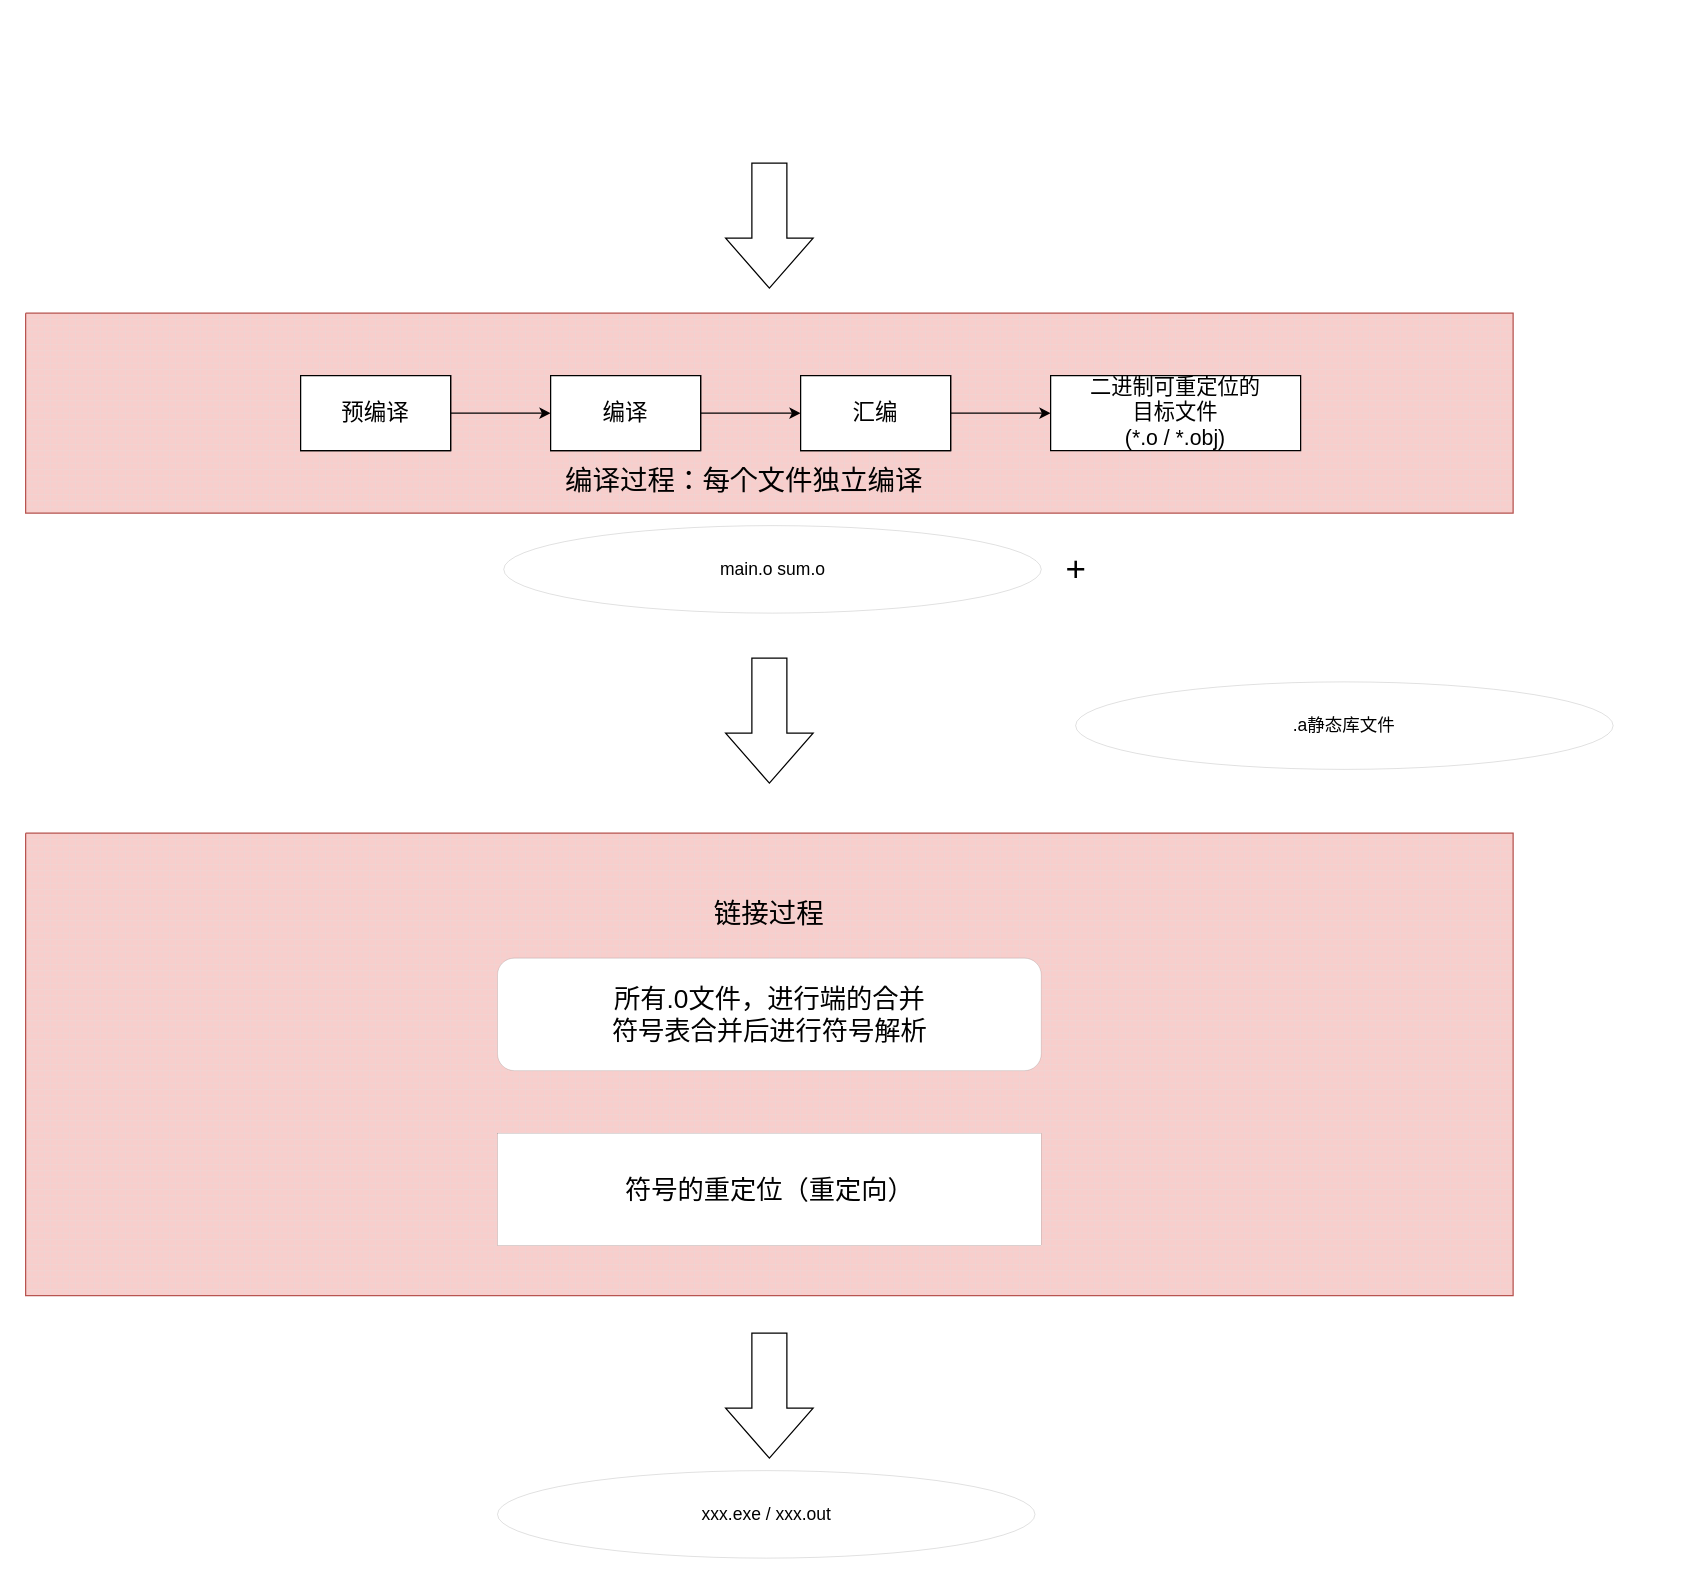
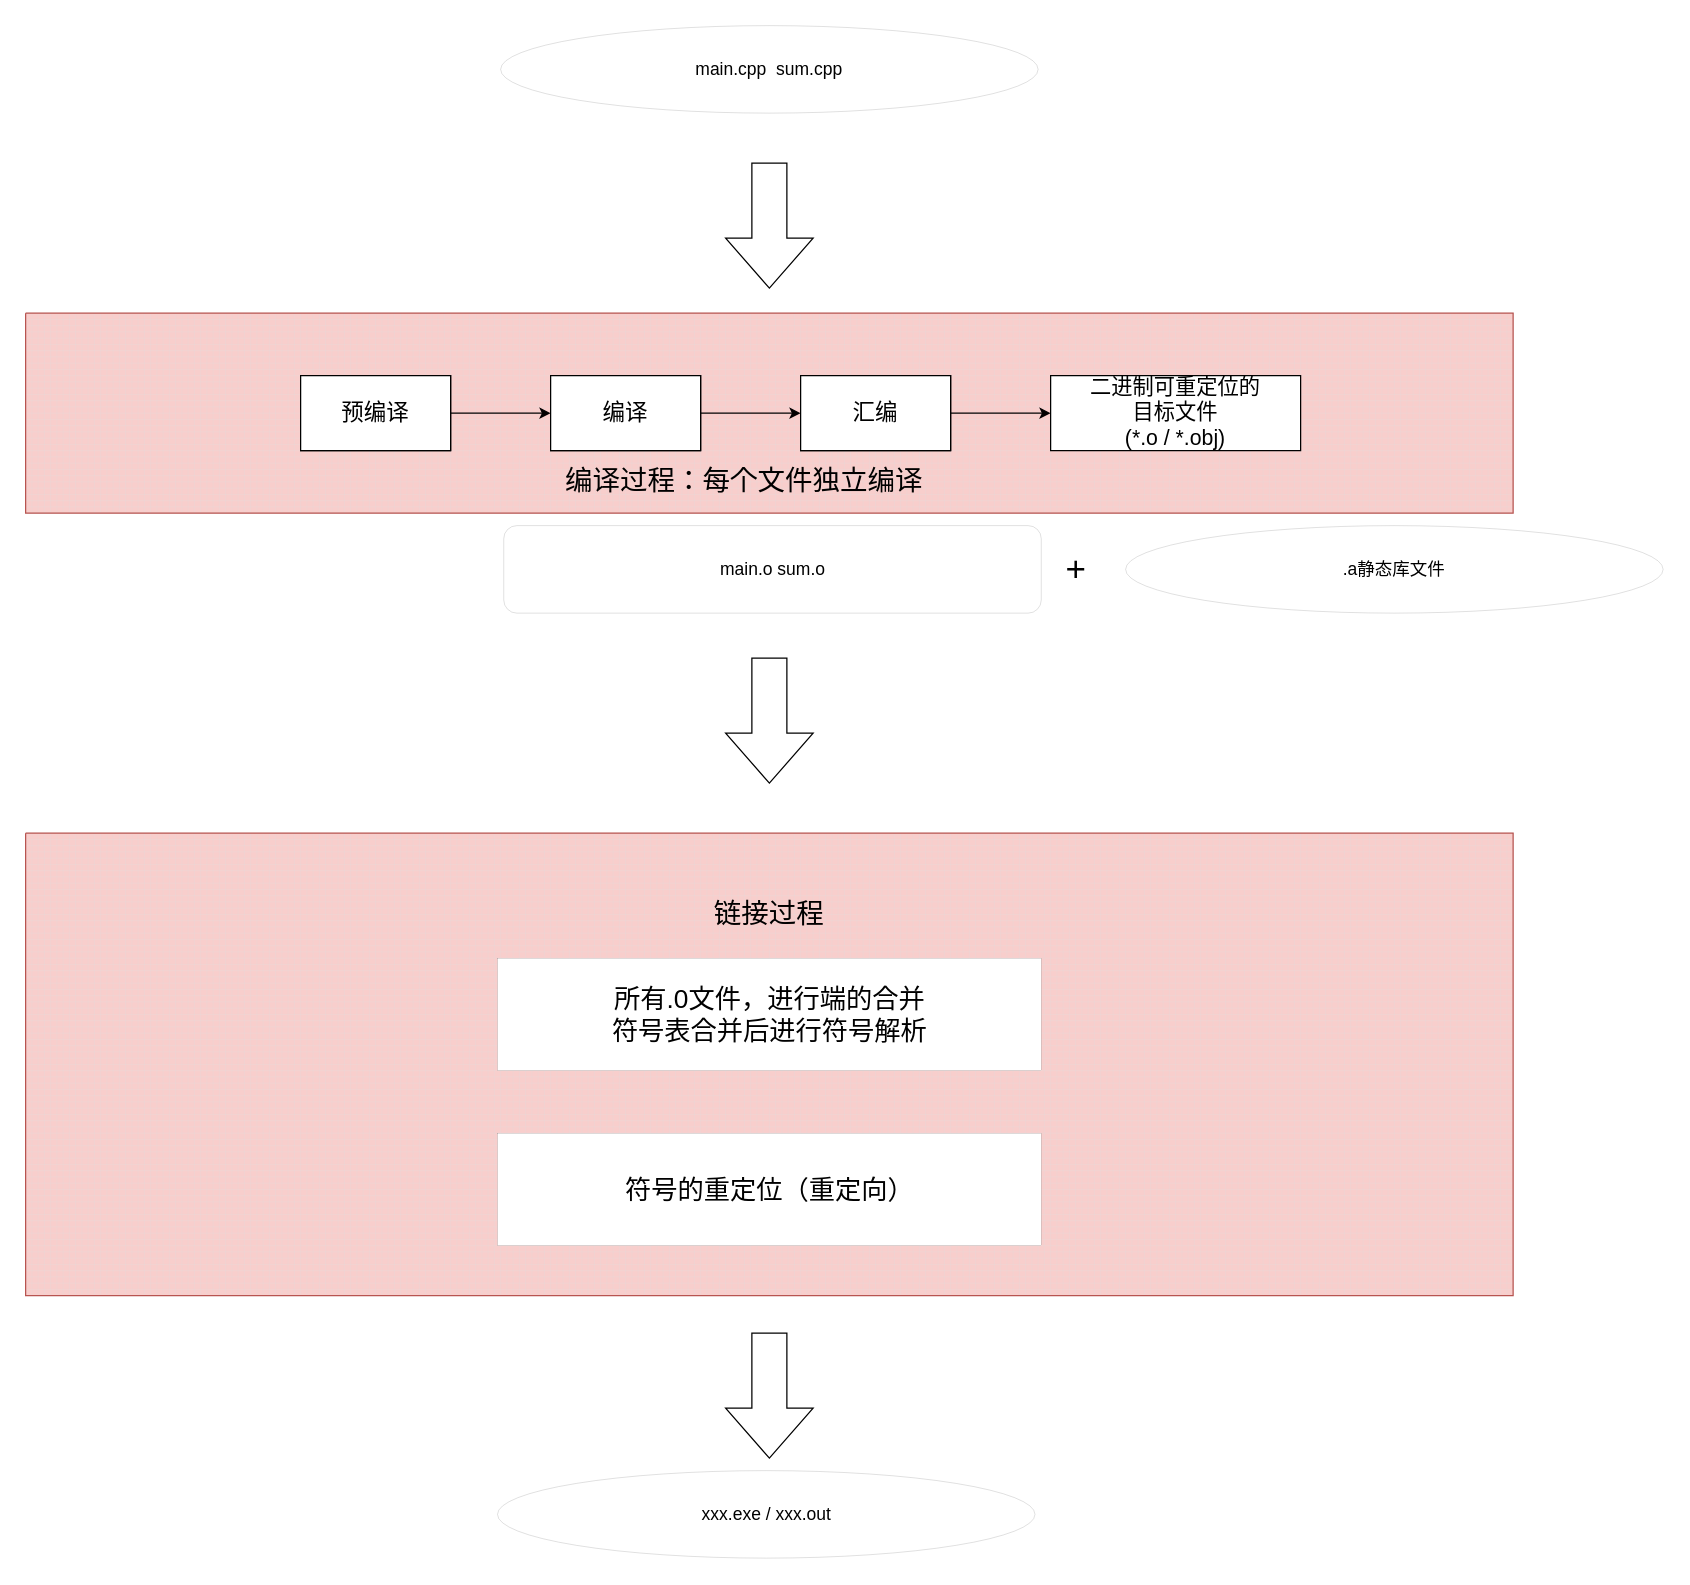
none -> (769, 69)
(773, 569) -> (773, 569)
(1344, 726) -> (1394, 569)
(769, 1014) -> (769, 1014)
